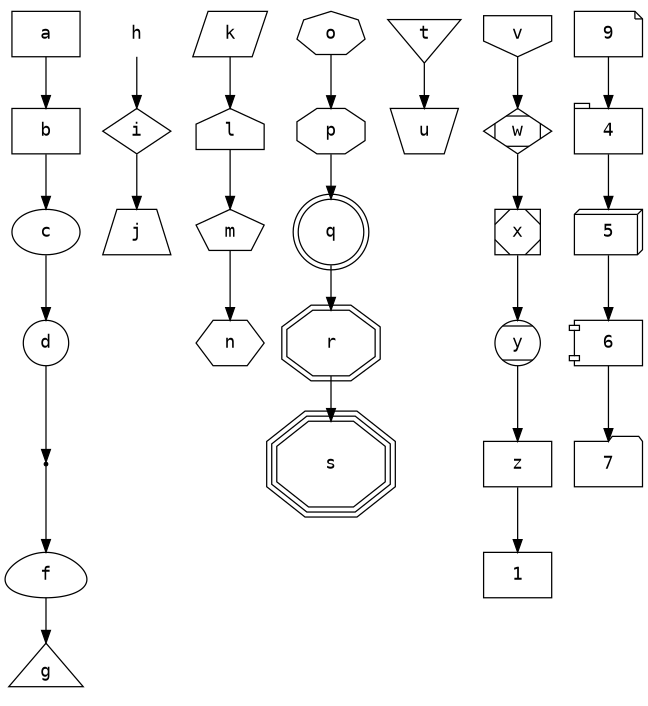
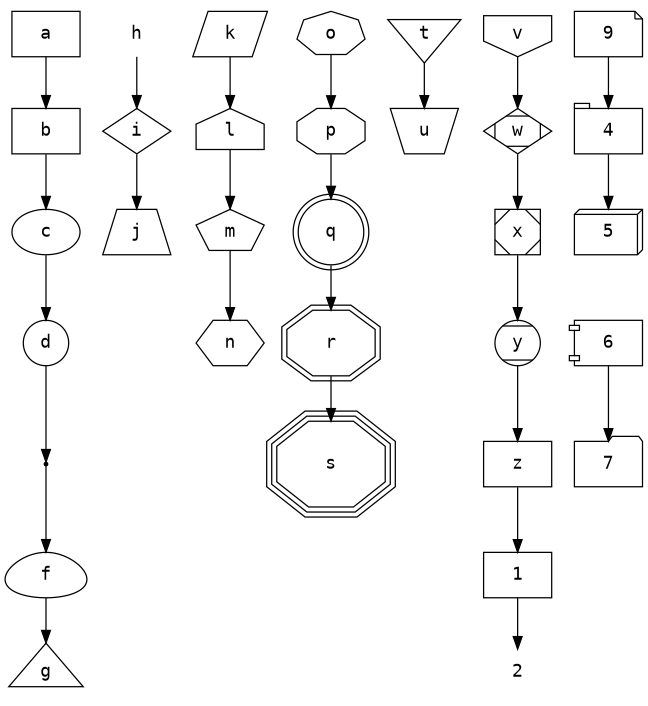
(608, 281) -> none
none -> (518, 672)
